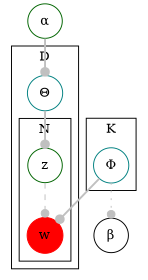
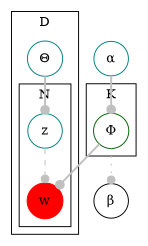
(45, 21) -> (111, 59)
(45, 53) -> (111, 91)
(45, 165) -> (45, 131)
(111, 165) -> (111, 131)
